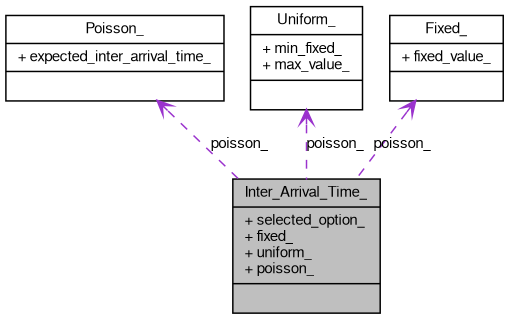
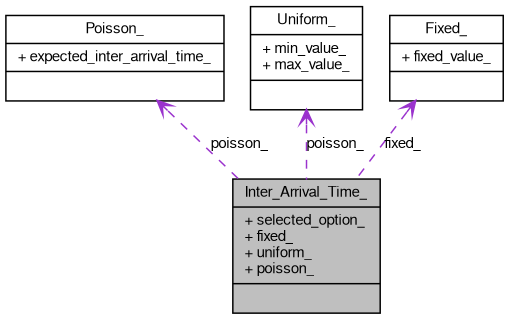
(303, 49) -> (305, 49)
(403, 144) -> (403, 144)
